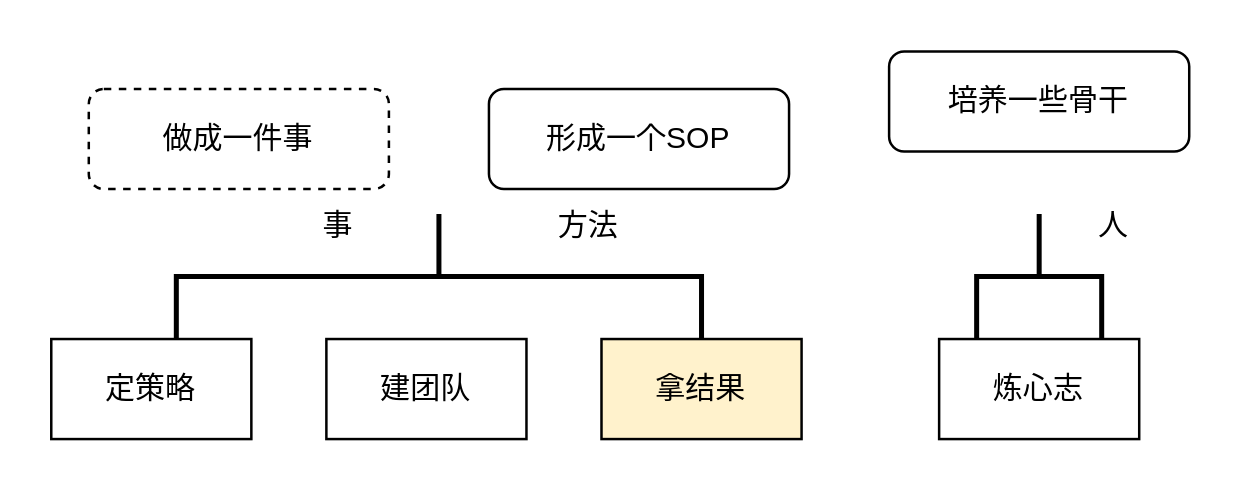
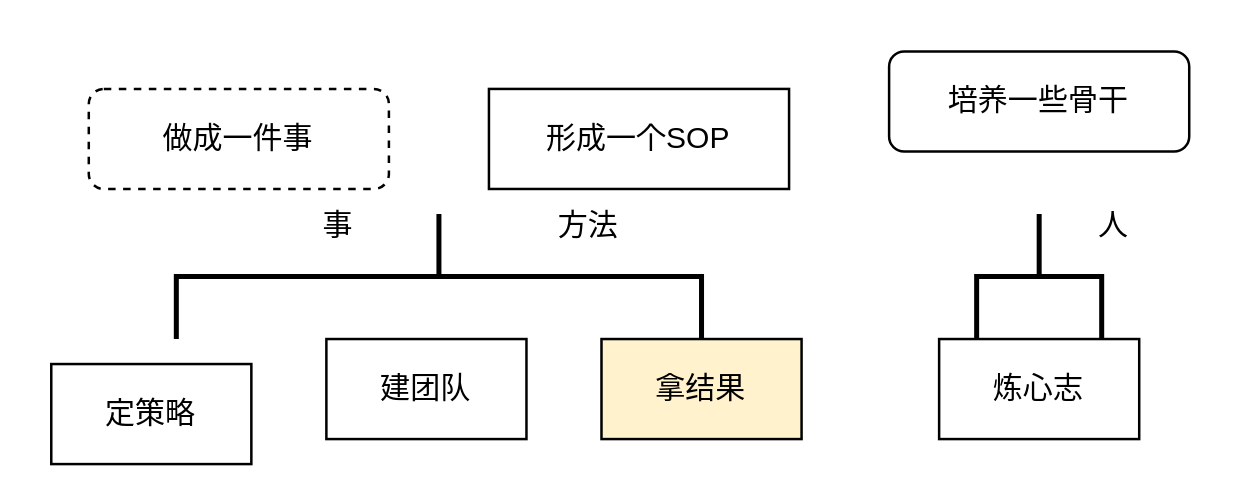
(639, 139) -> (639, 139)
(151, 389) -> (151, 414)
